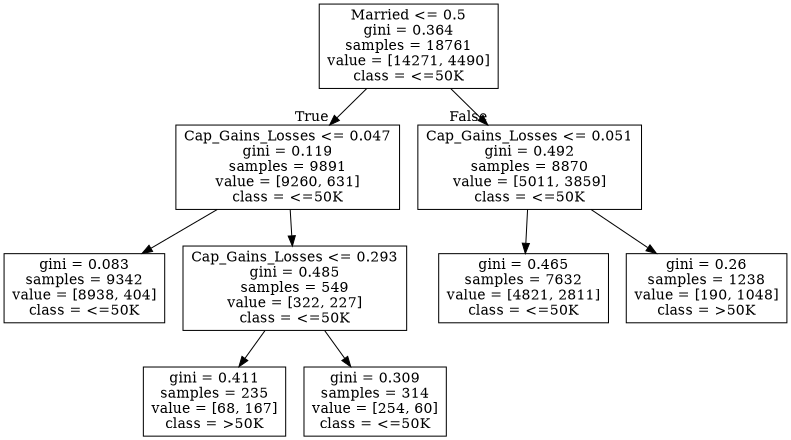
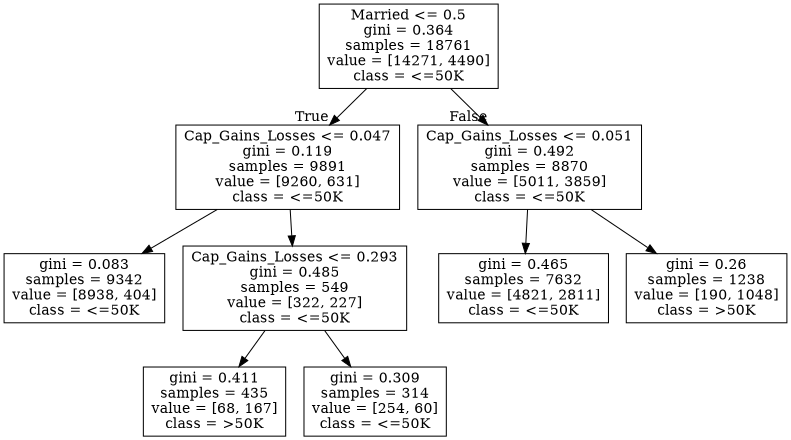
(215, 402) -> (215, 402)
